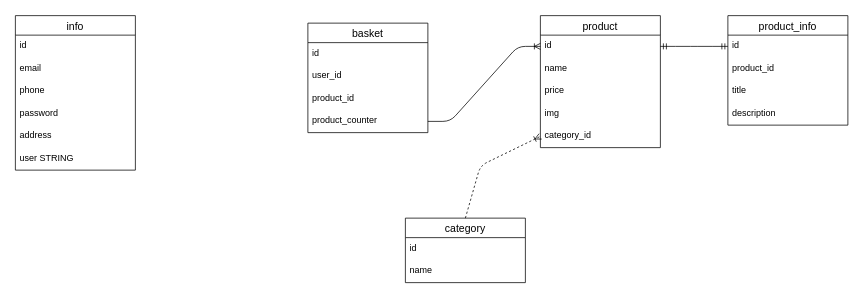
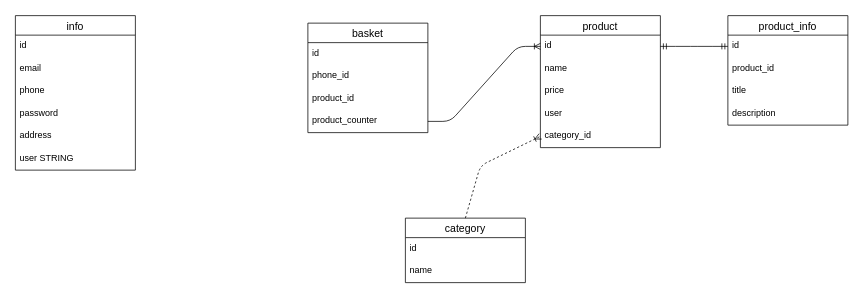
(328, 75) -> (331, 75)
(551, 113) -> (555, 113)
